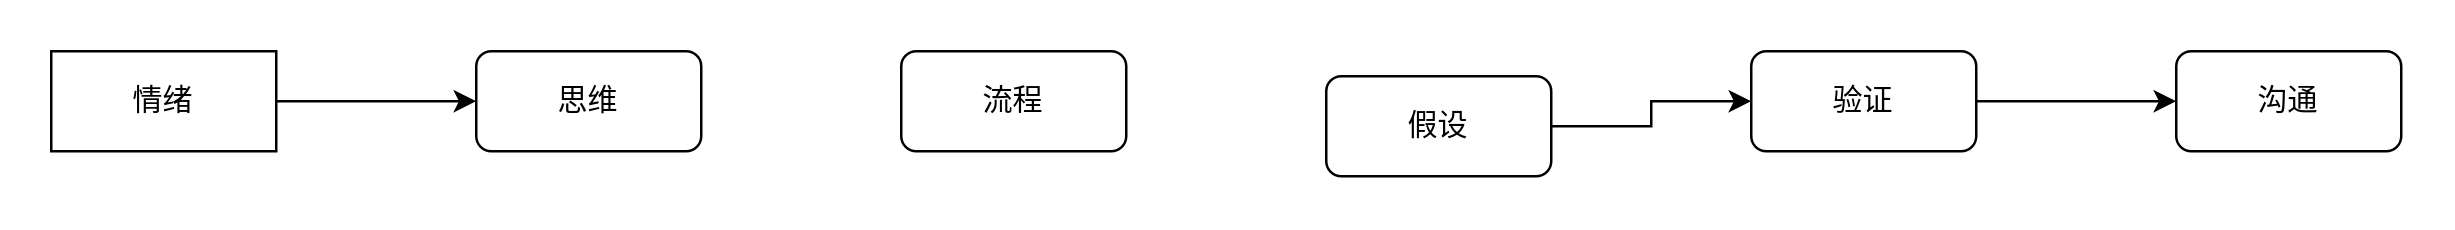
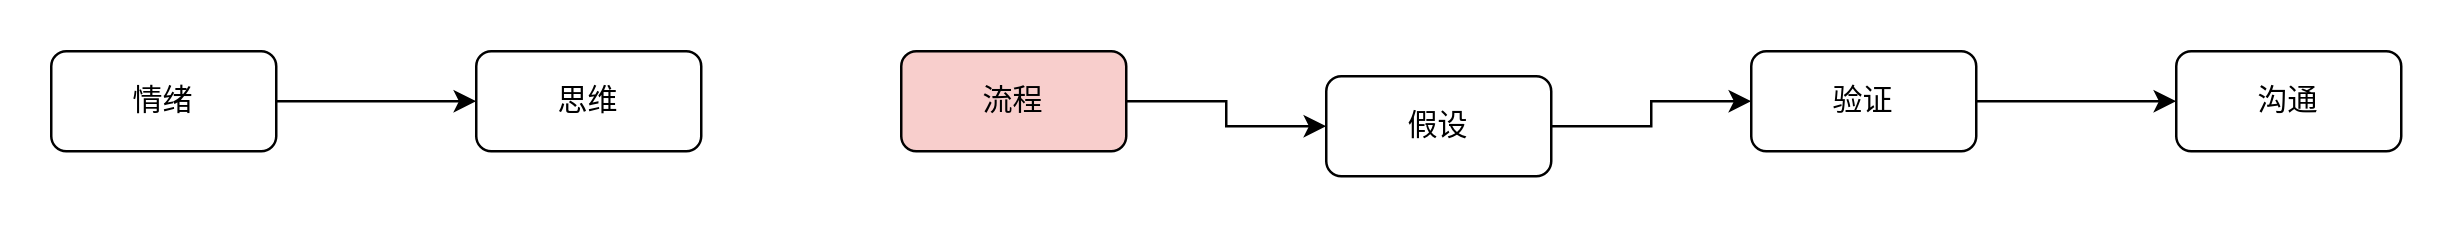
(164, 101) -> (164, 101)
(1014, 101) -> (1014, 101)
none -> (1226, 105)
